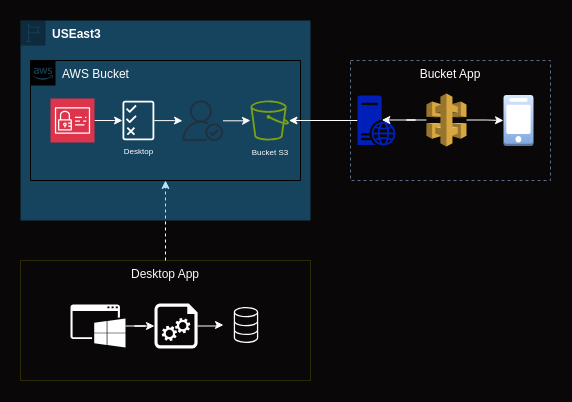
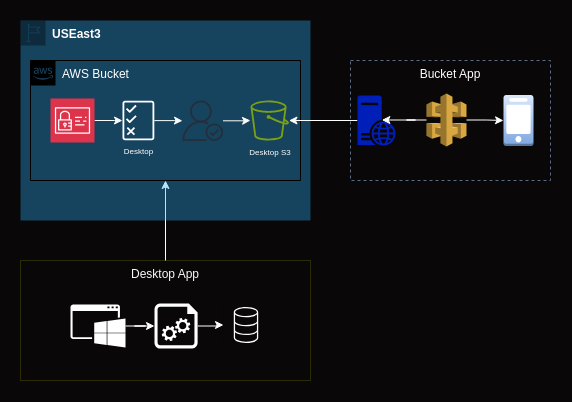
(271, 153) -> (271, 153)
(166, 223) -> (166, 223)
